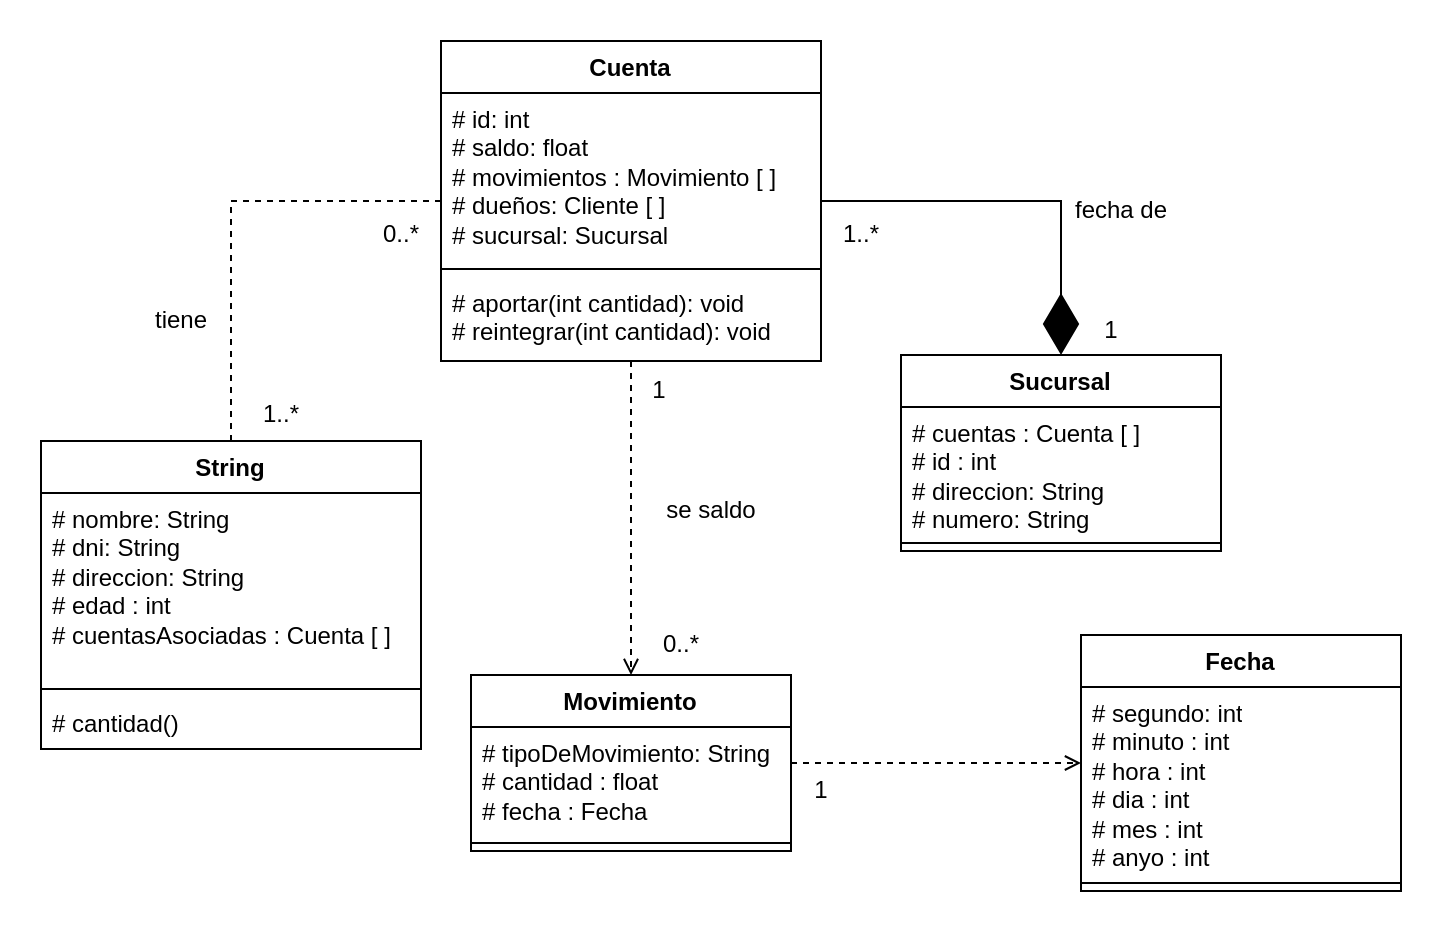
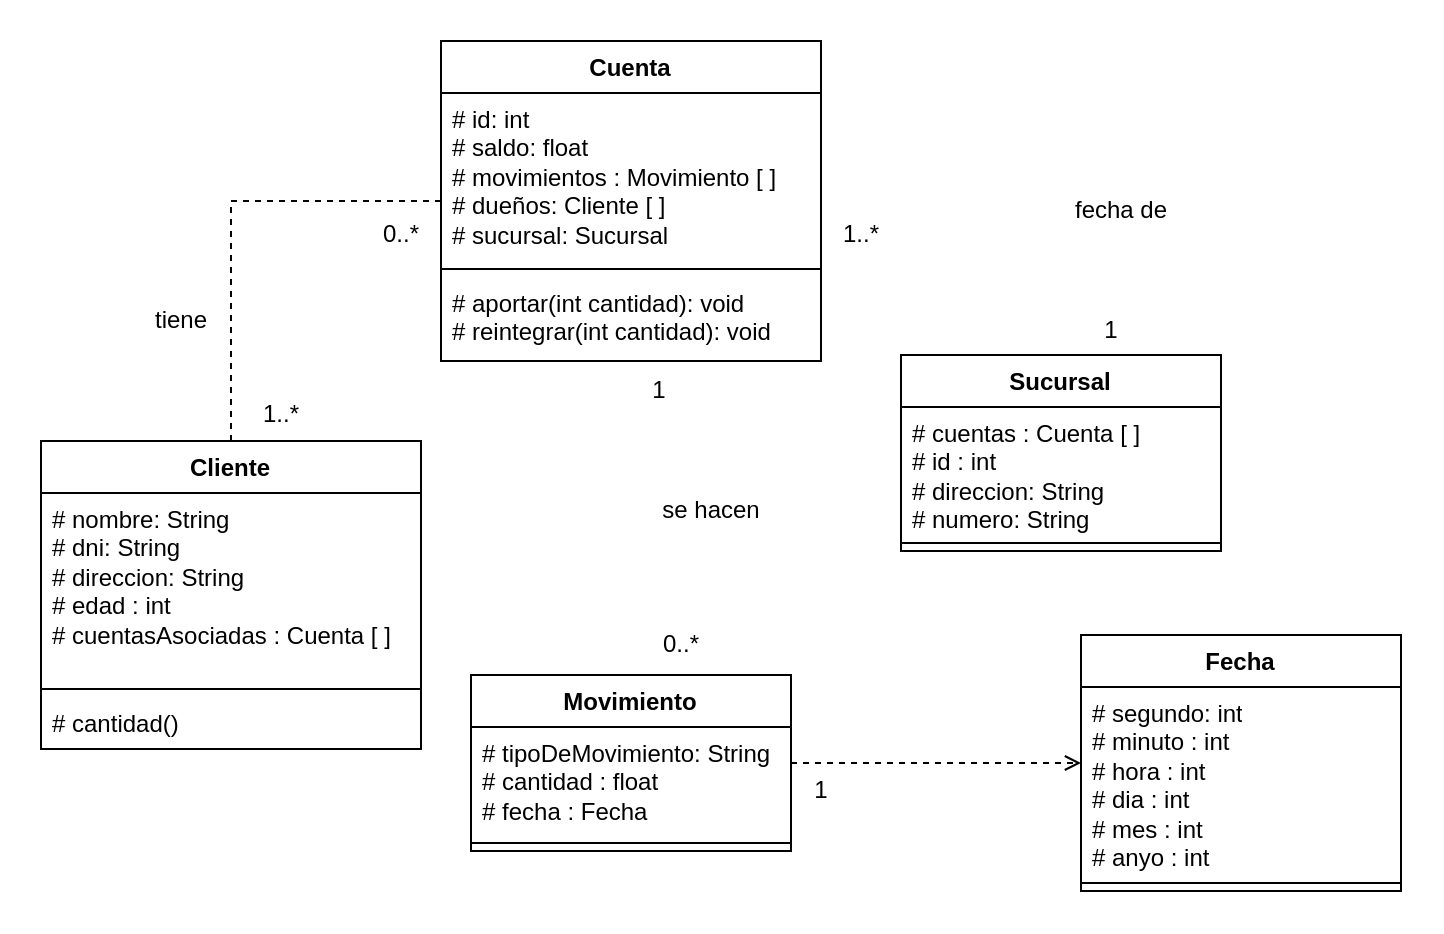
(989, 201) -> none
(231, 469) -> (231, 469)
(712, 511) -> (712, 511)
(631, 517) -> none
